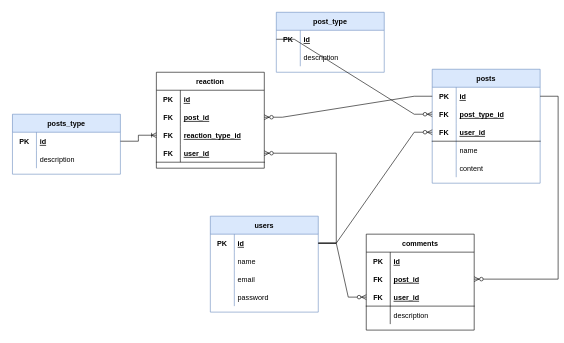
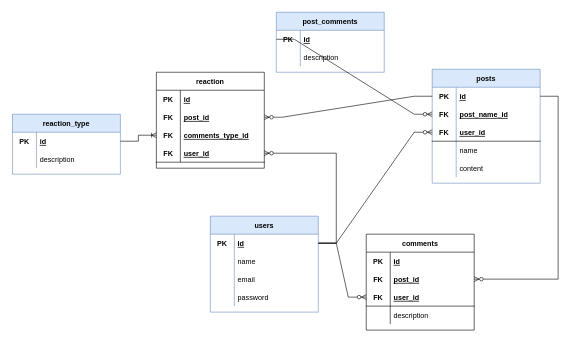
(330, 22) -> (330, 22)
(483, 115) -> (483, 115)
(66, 124) -> (66, 124)
(214, 136) -> (215, 136)
